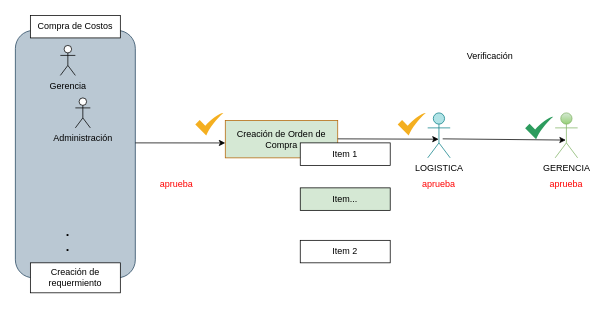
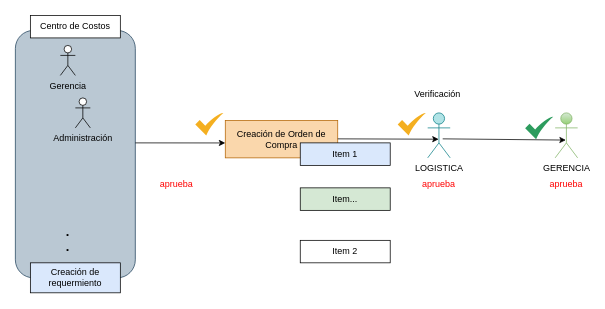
(75, 27) -> (75, 27)
(492, 57) -> (439, 94)
(282, 139) -> (282, 139)
(345, 154) -> (345, 154)
(75, 278) -> (75, 278)
